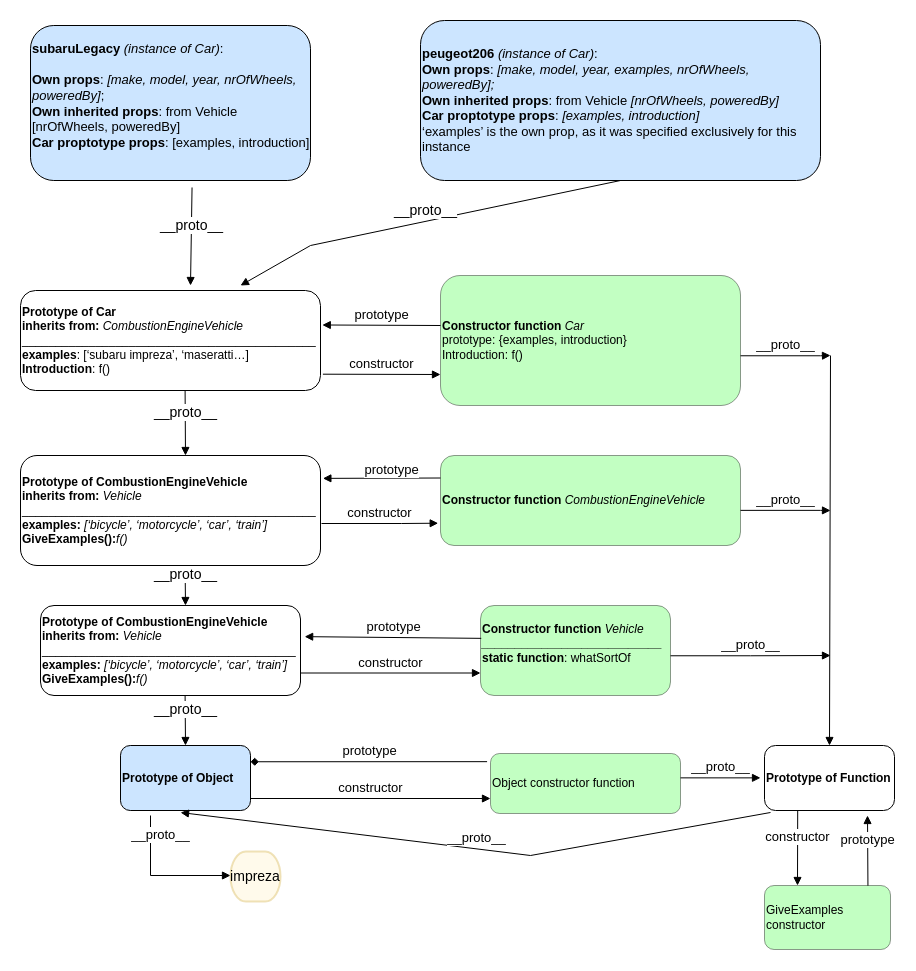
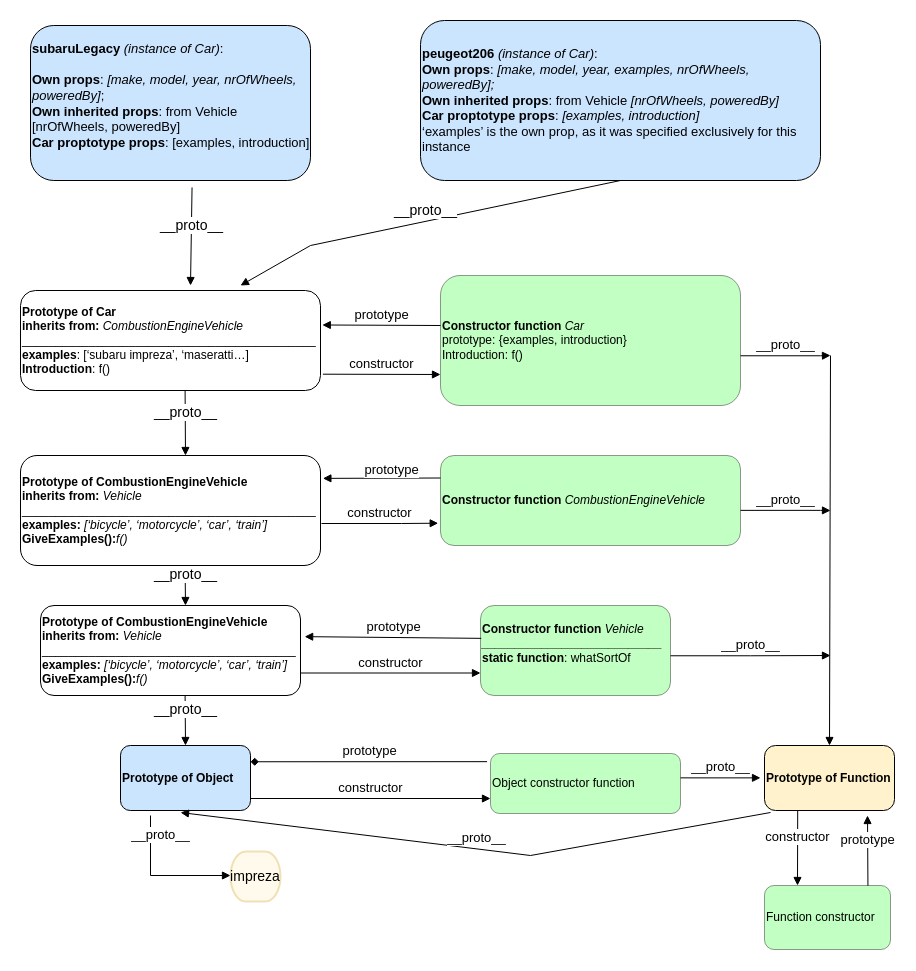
(830, 778) -> (830, 778)
(829, 918) -> (829, 918)
